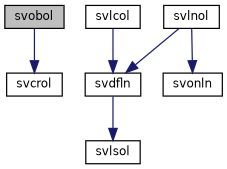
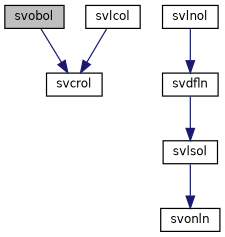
(113, 45) -> (97, 46)
(192, 45) -> (190, 180)
